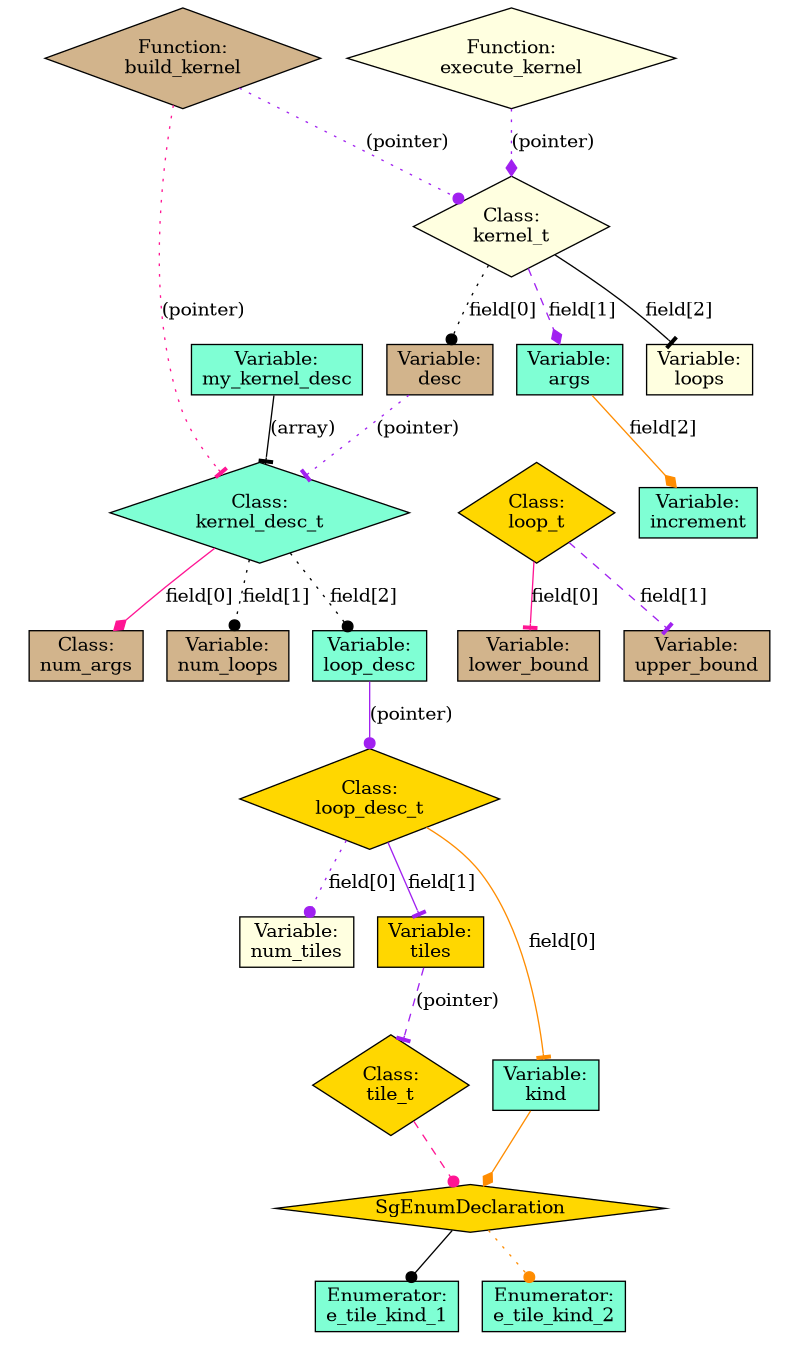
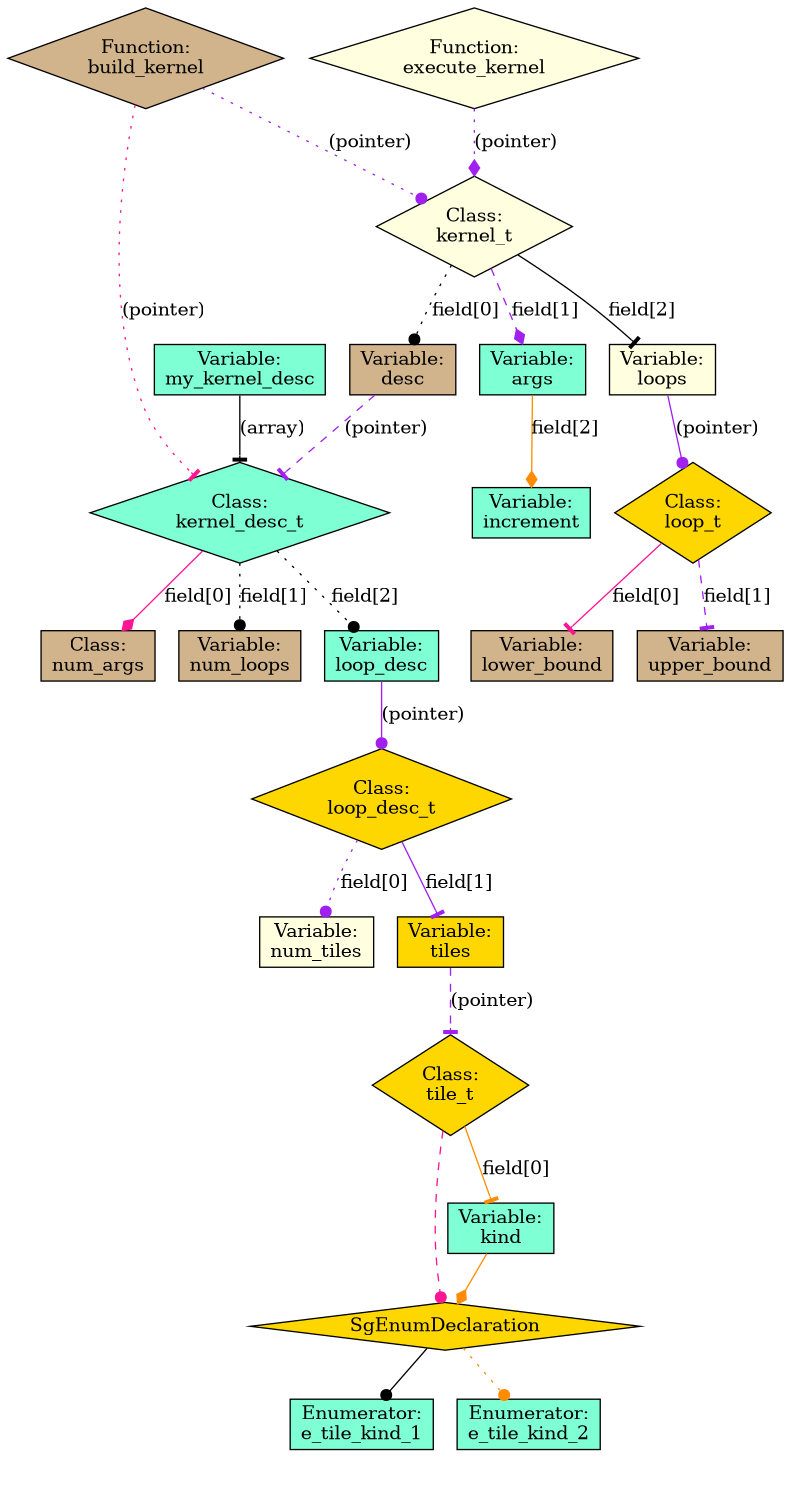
none -> (674, 426)
(359, 434) -> (330, 433)
(518, 944) -> (477, 1161)
